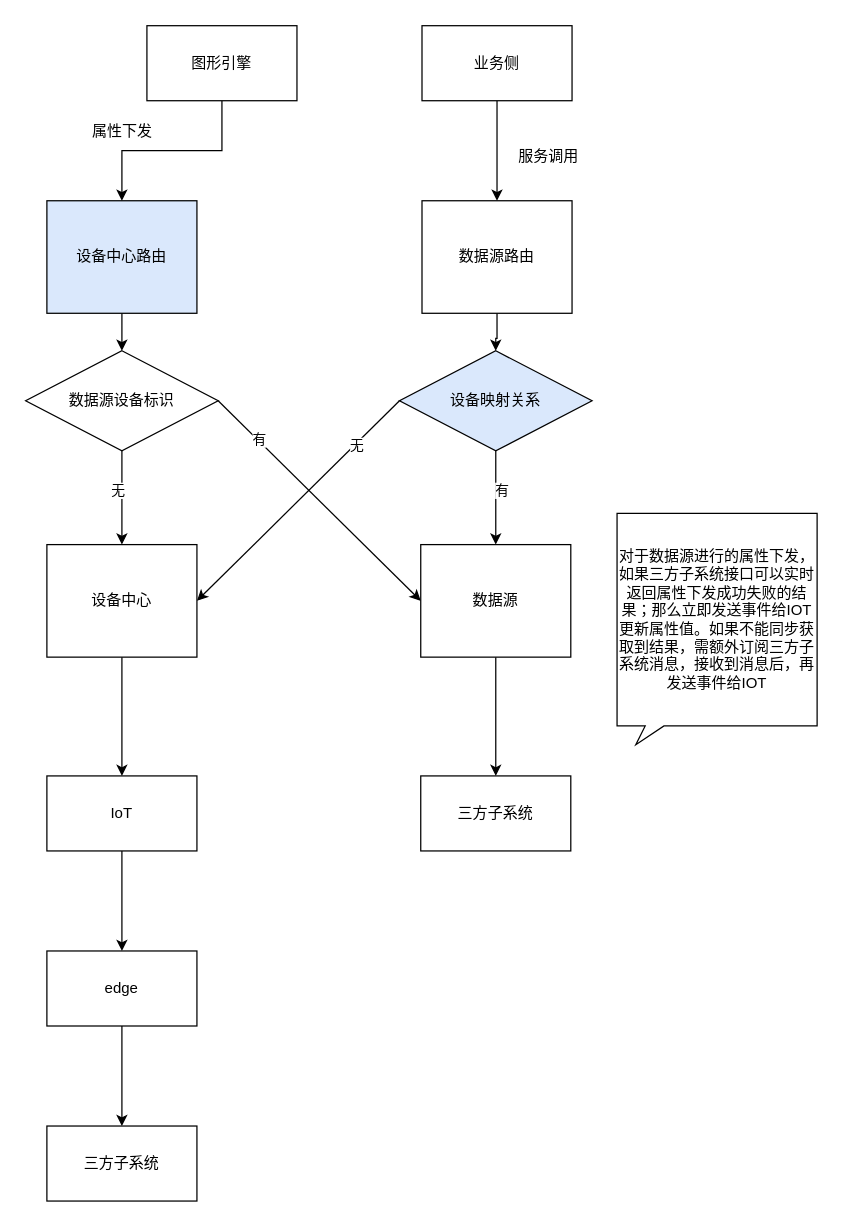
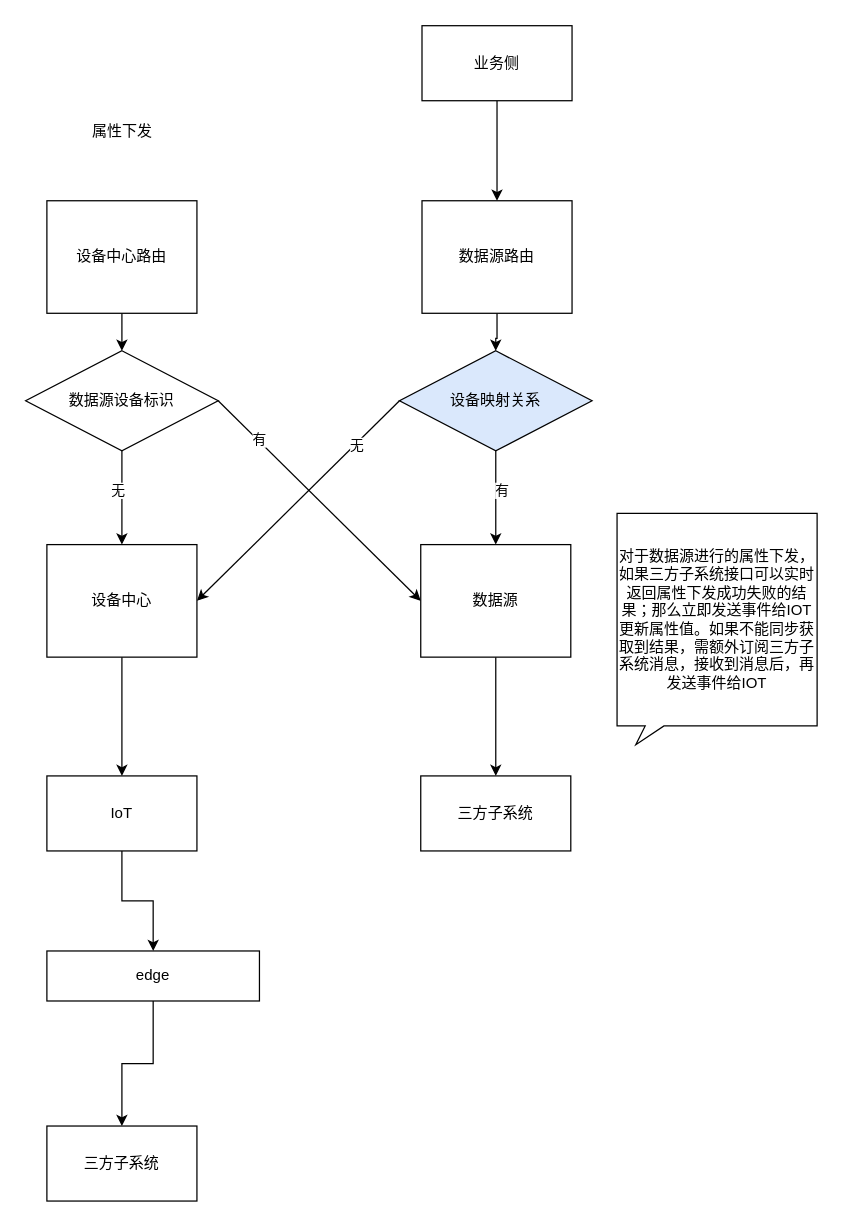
(222, 63) -> none
(176, 151) -> none
(548, 157) -> none
(122, 257) -> (122, 257)
(122, 988) -> (153, 976)
